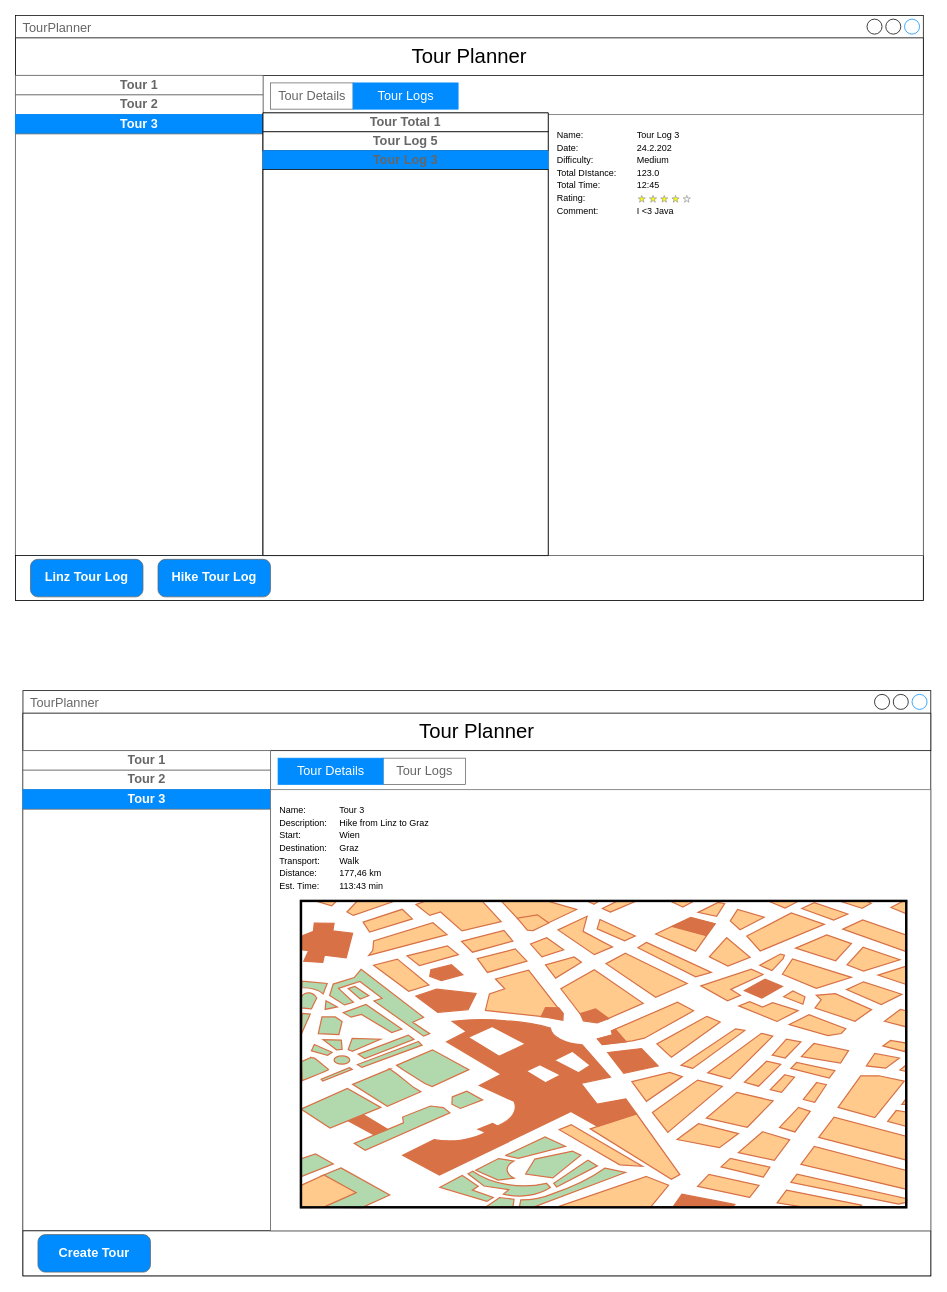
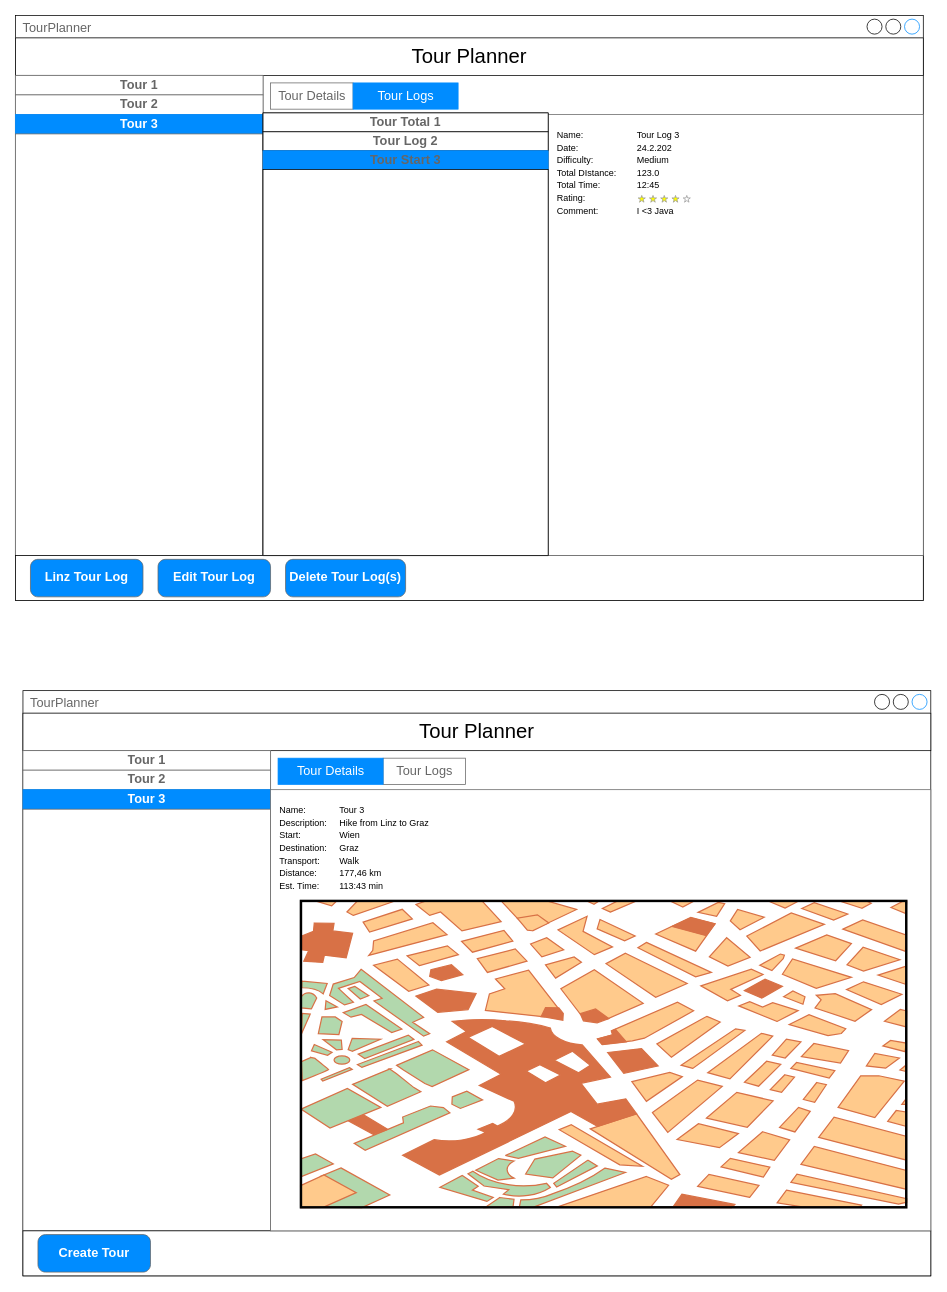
(405, 141) -> (405, 141)
(405, 160) -> (405, 160)
(214, 578) -> (214, 578)
none -> (345, 578)
